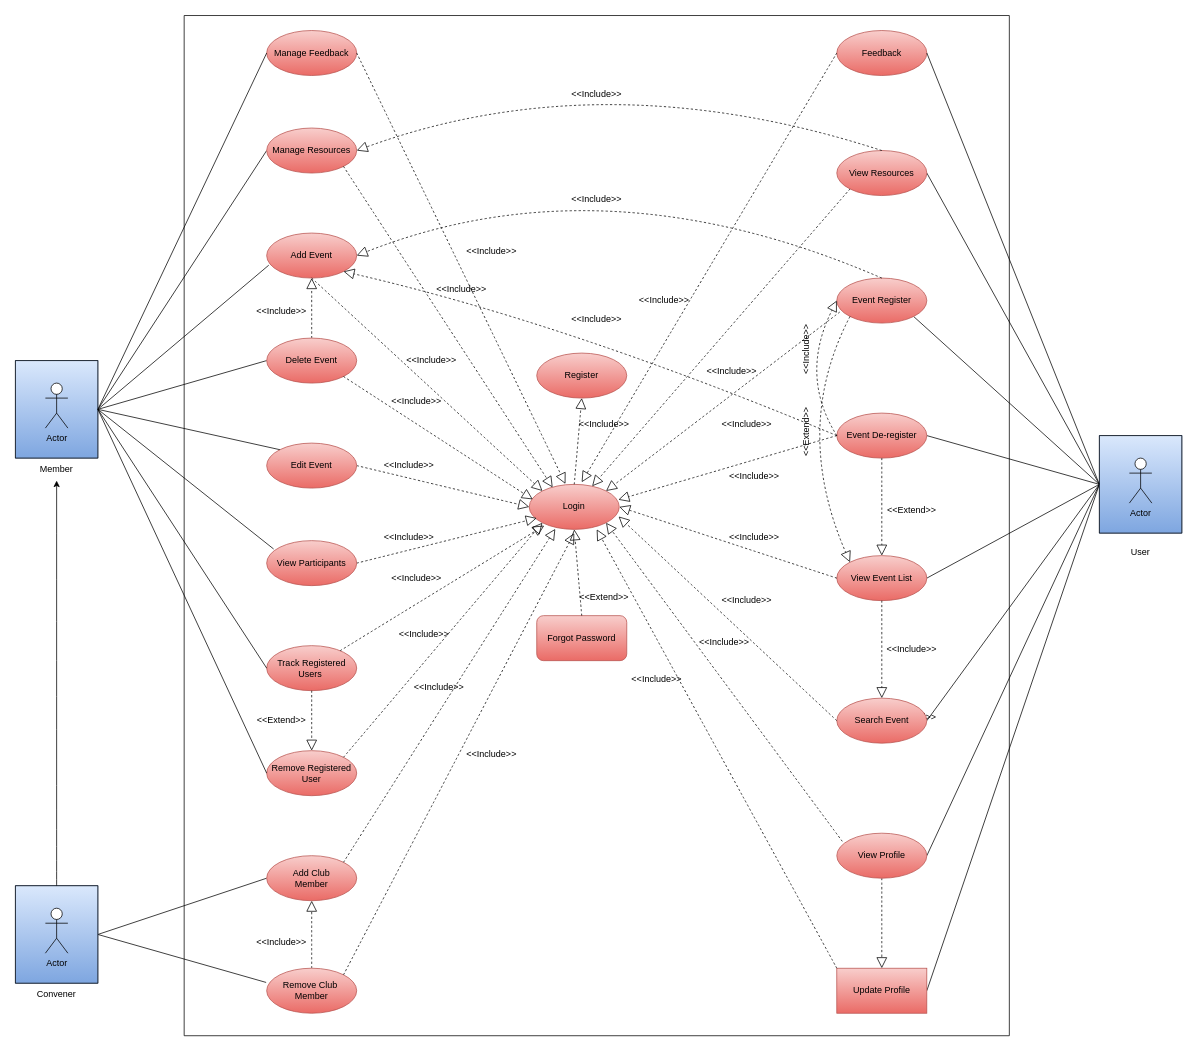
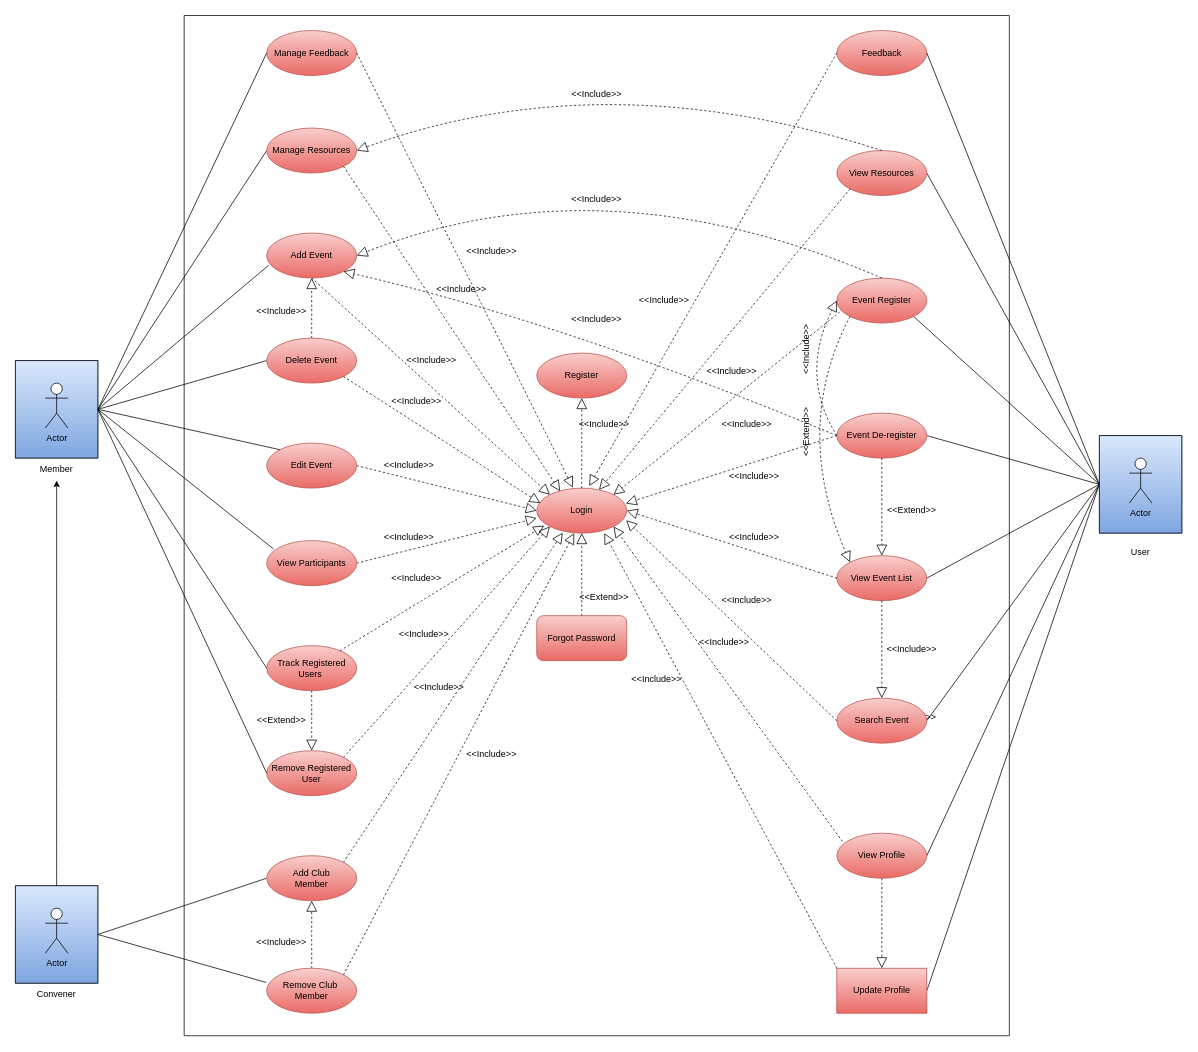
(574, 507) -> (582, 510)
